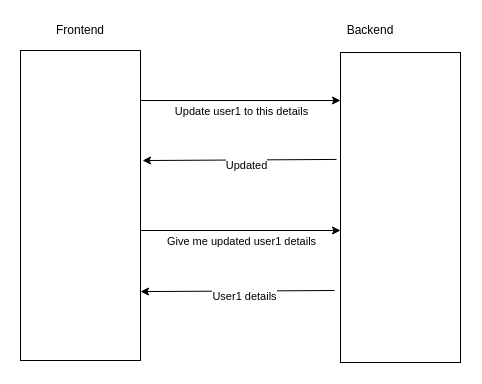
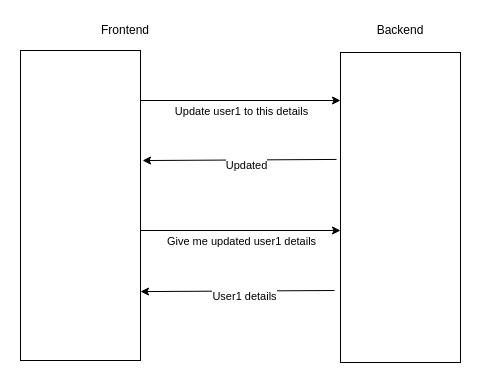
(81, 31) -> (126, 31)
(371, 31) -> (401, 31)
